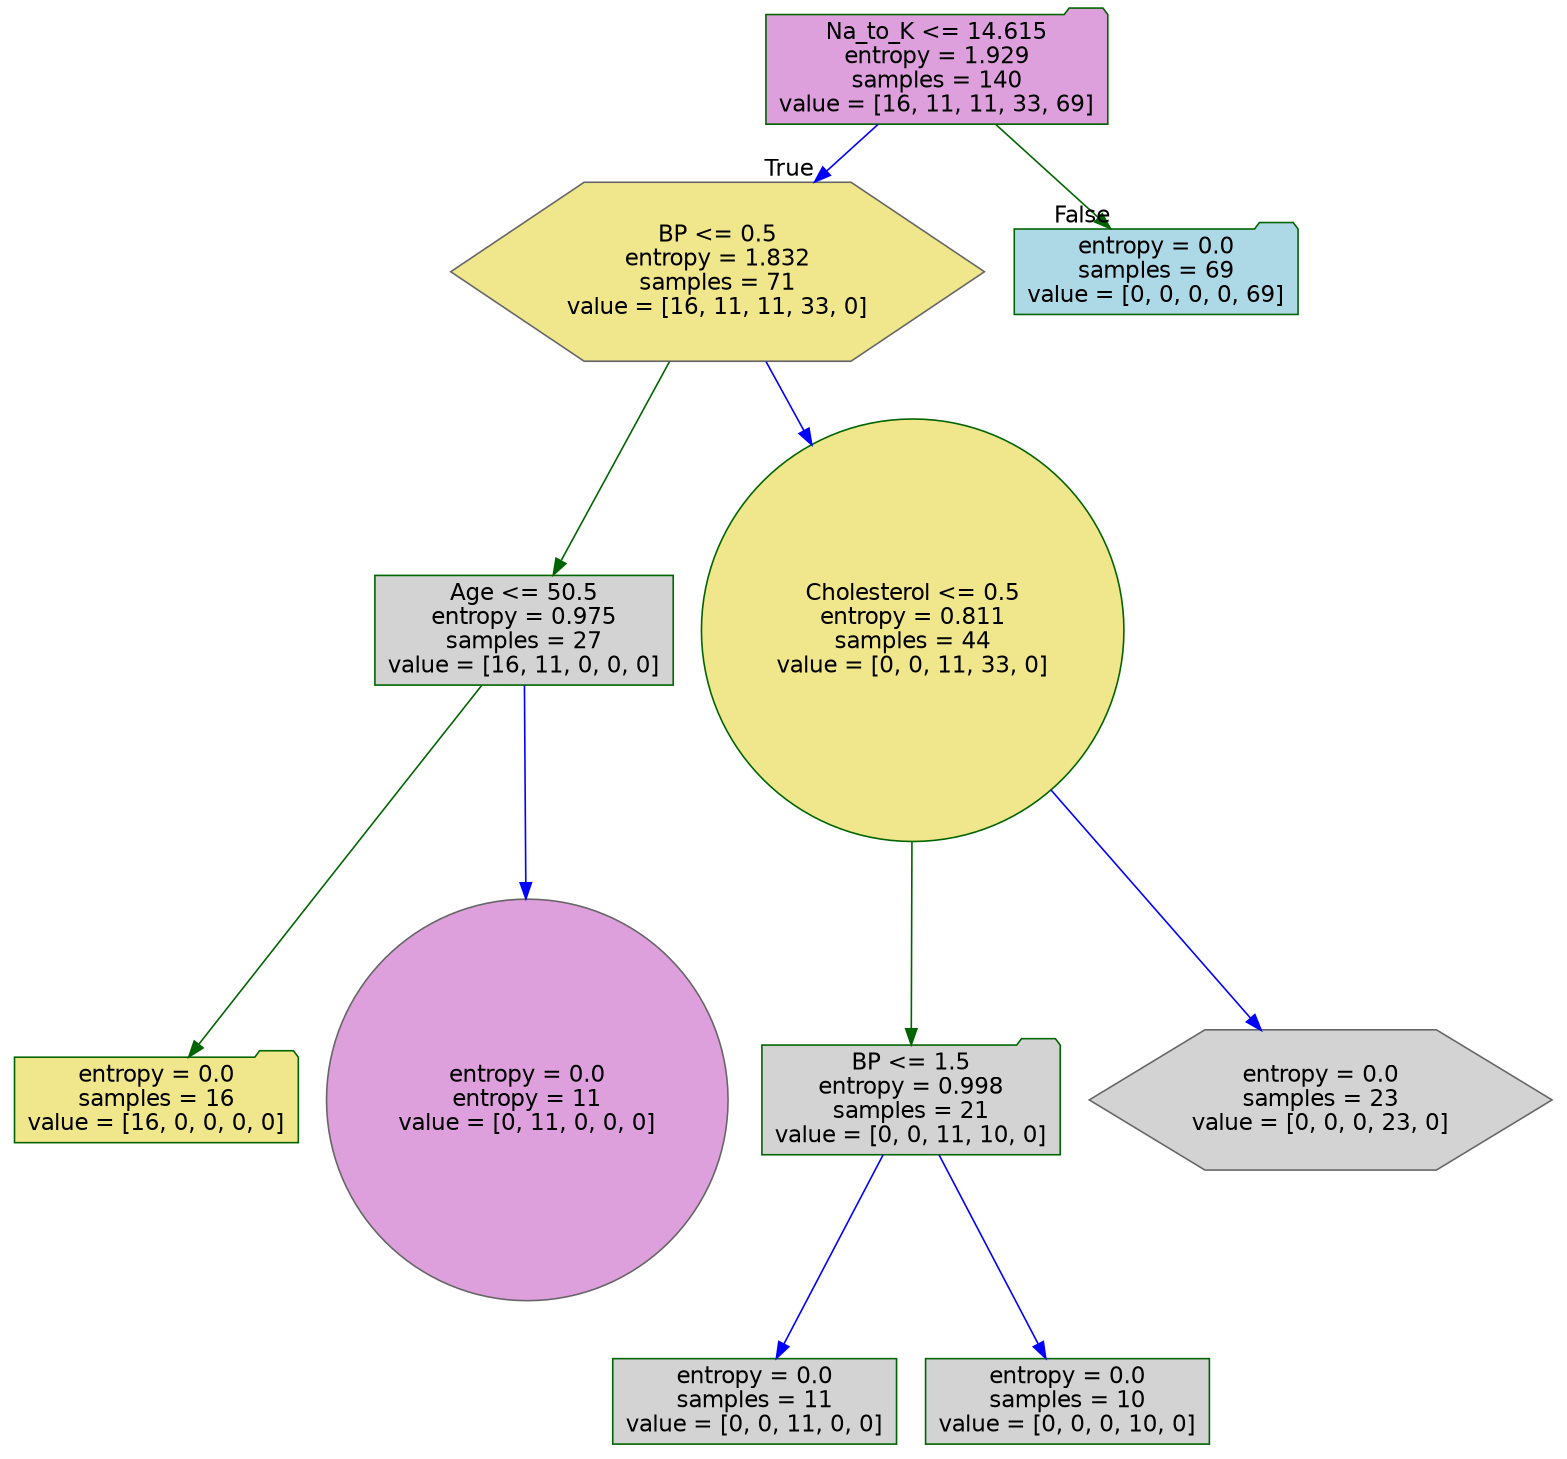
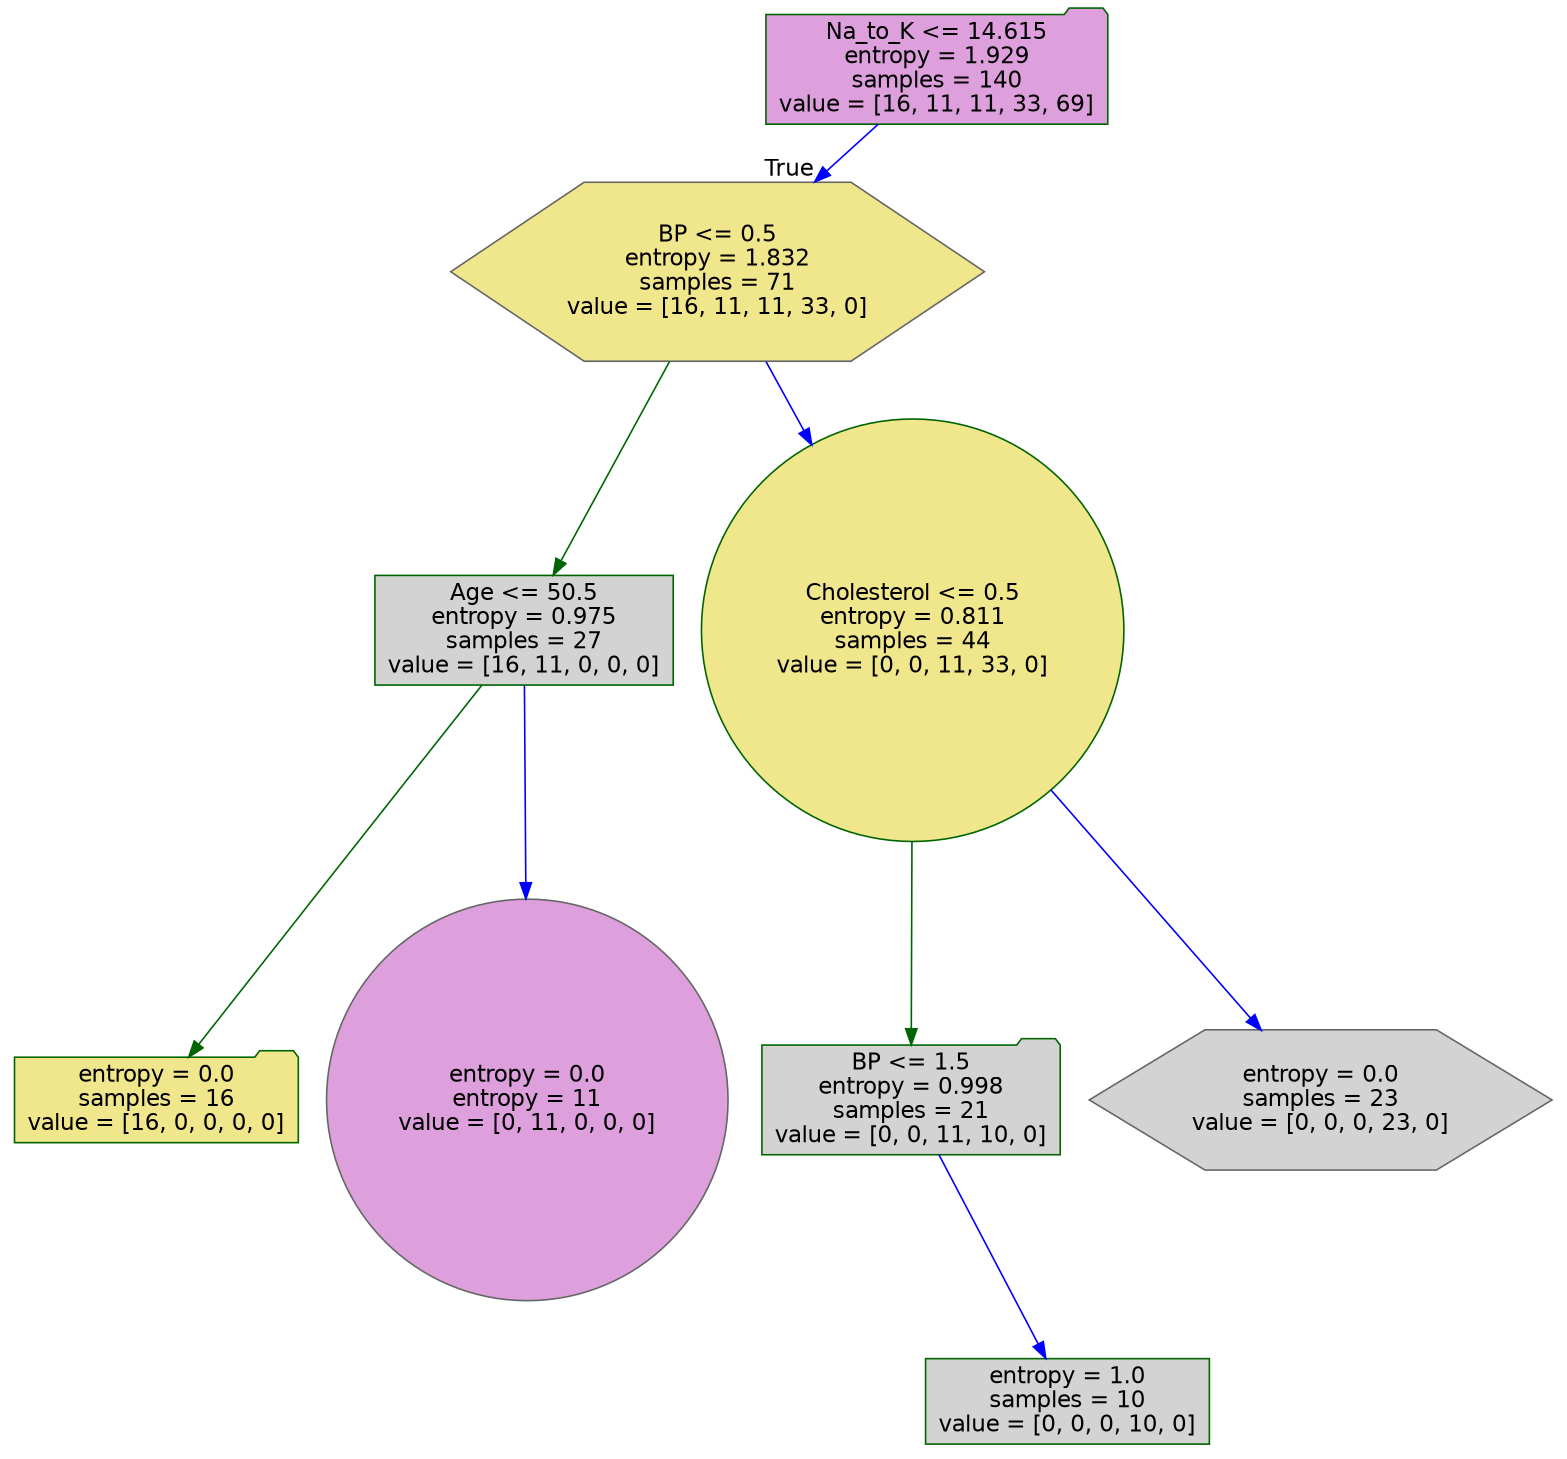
(1156, 272) -> none
(755, 1401) -> none
(1067, 1401) -> (1067, 1401)
